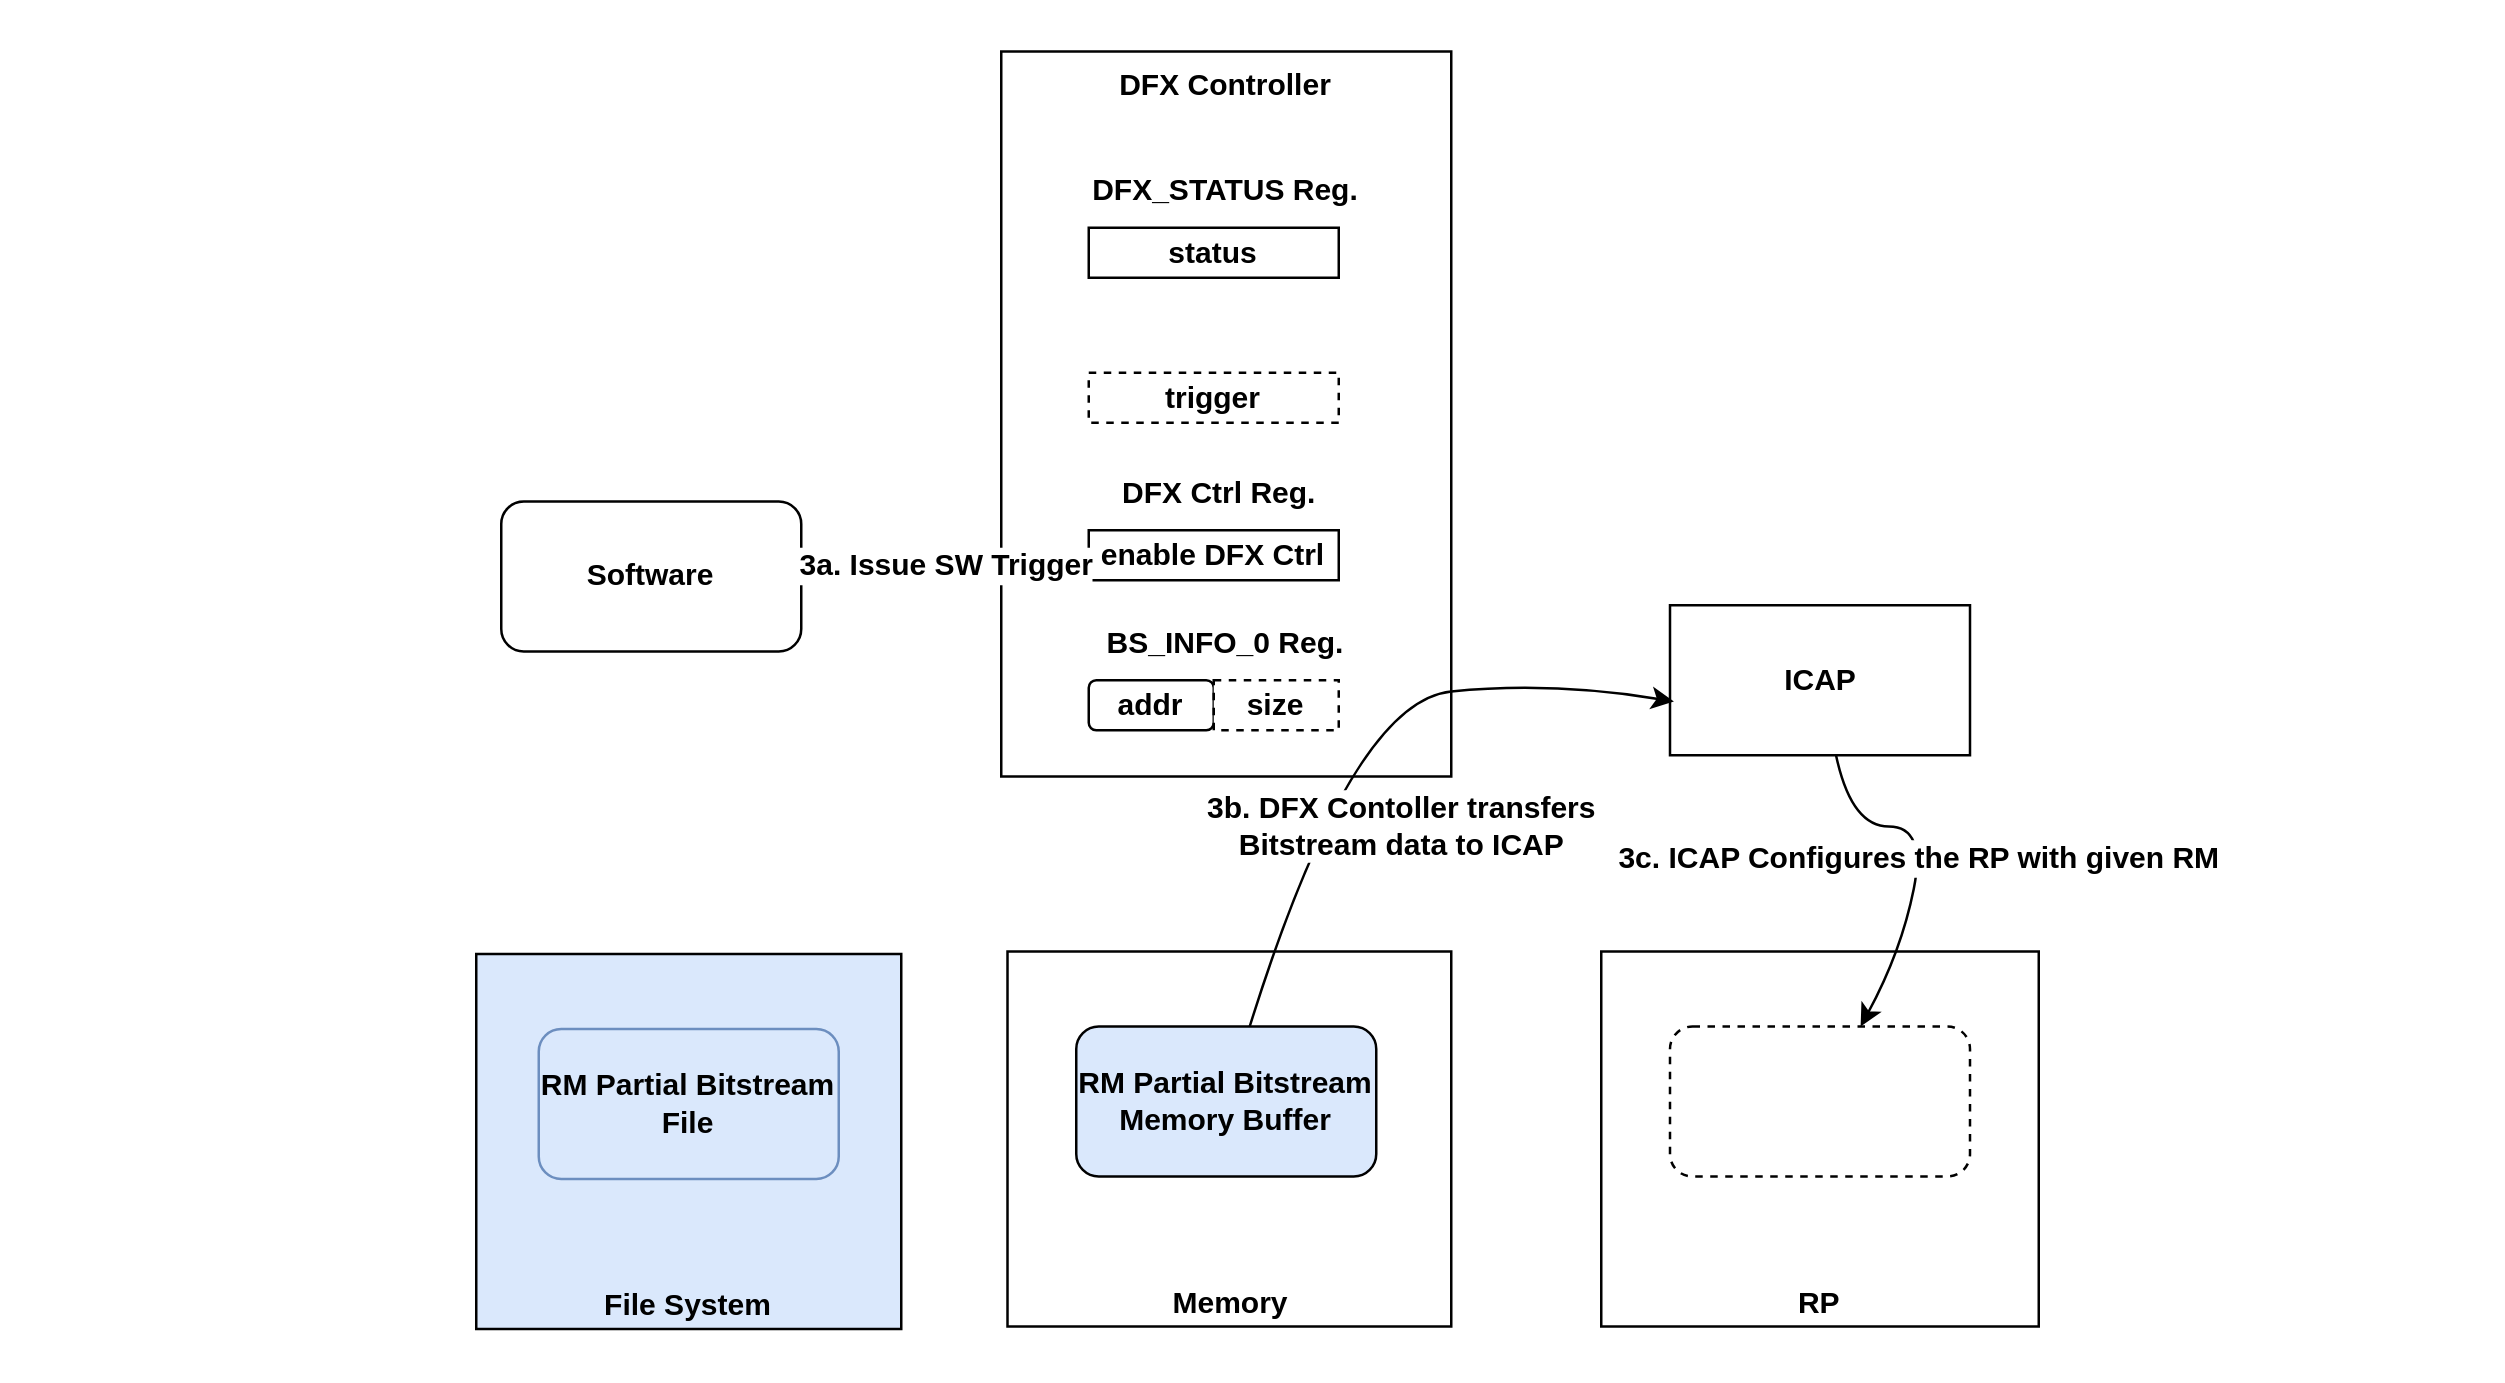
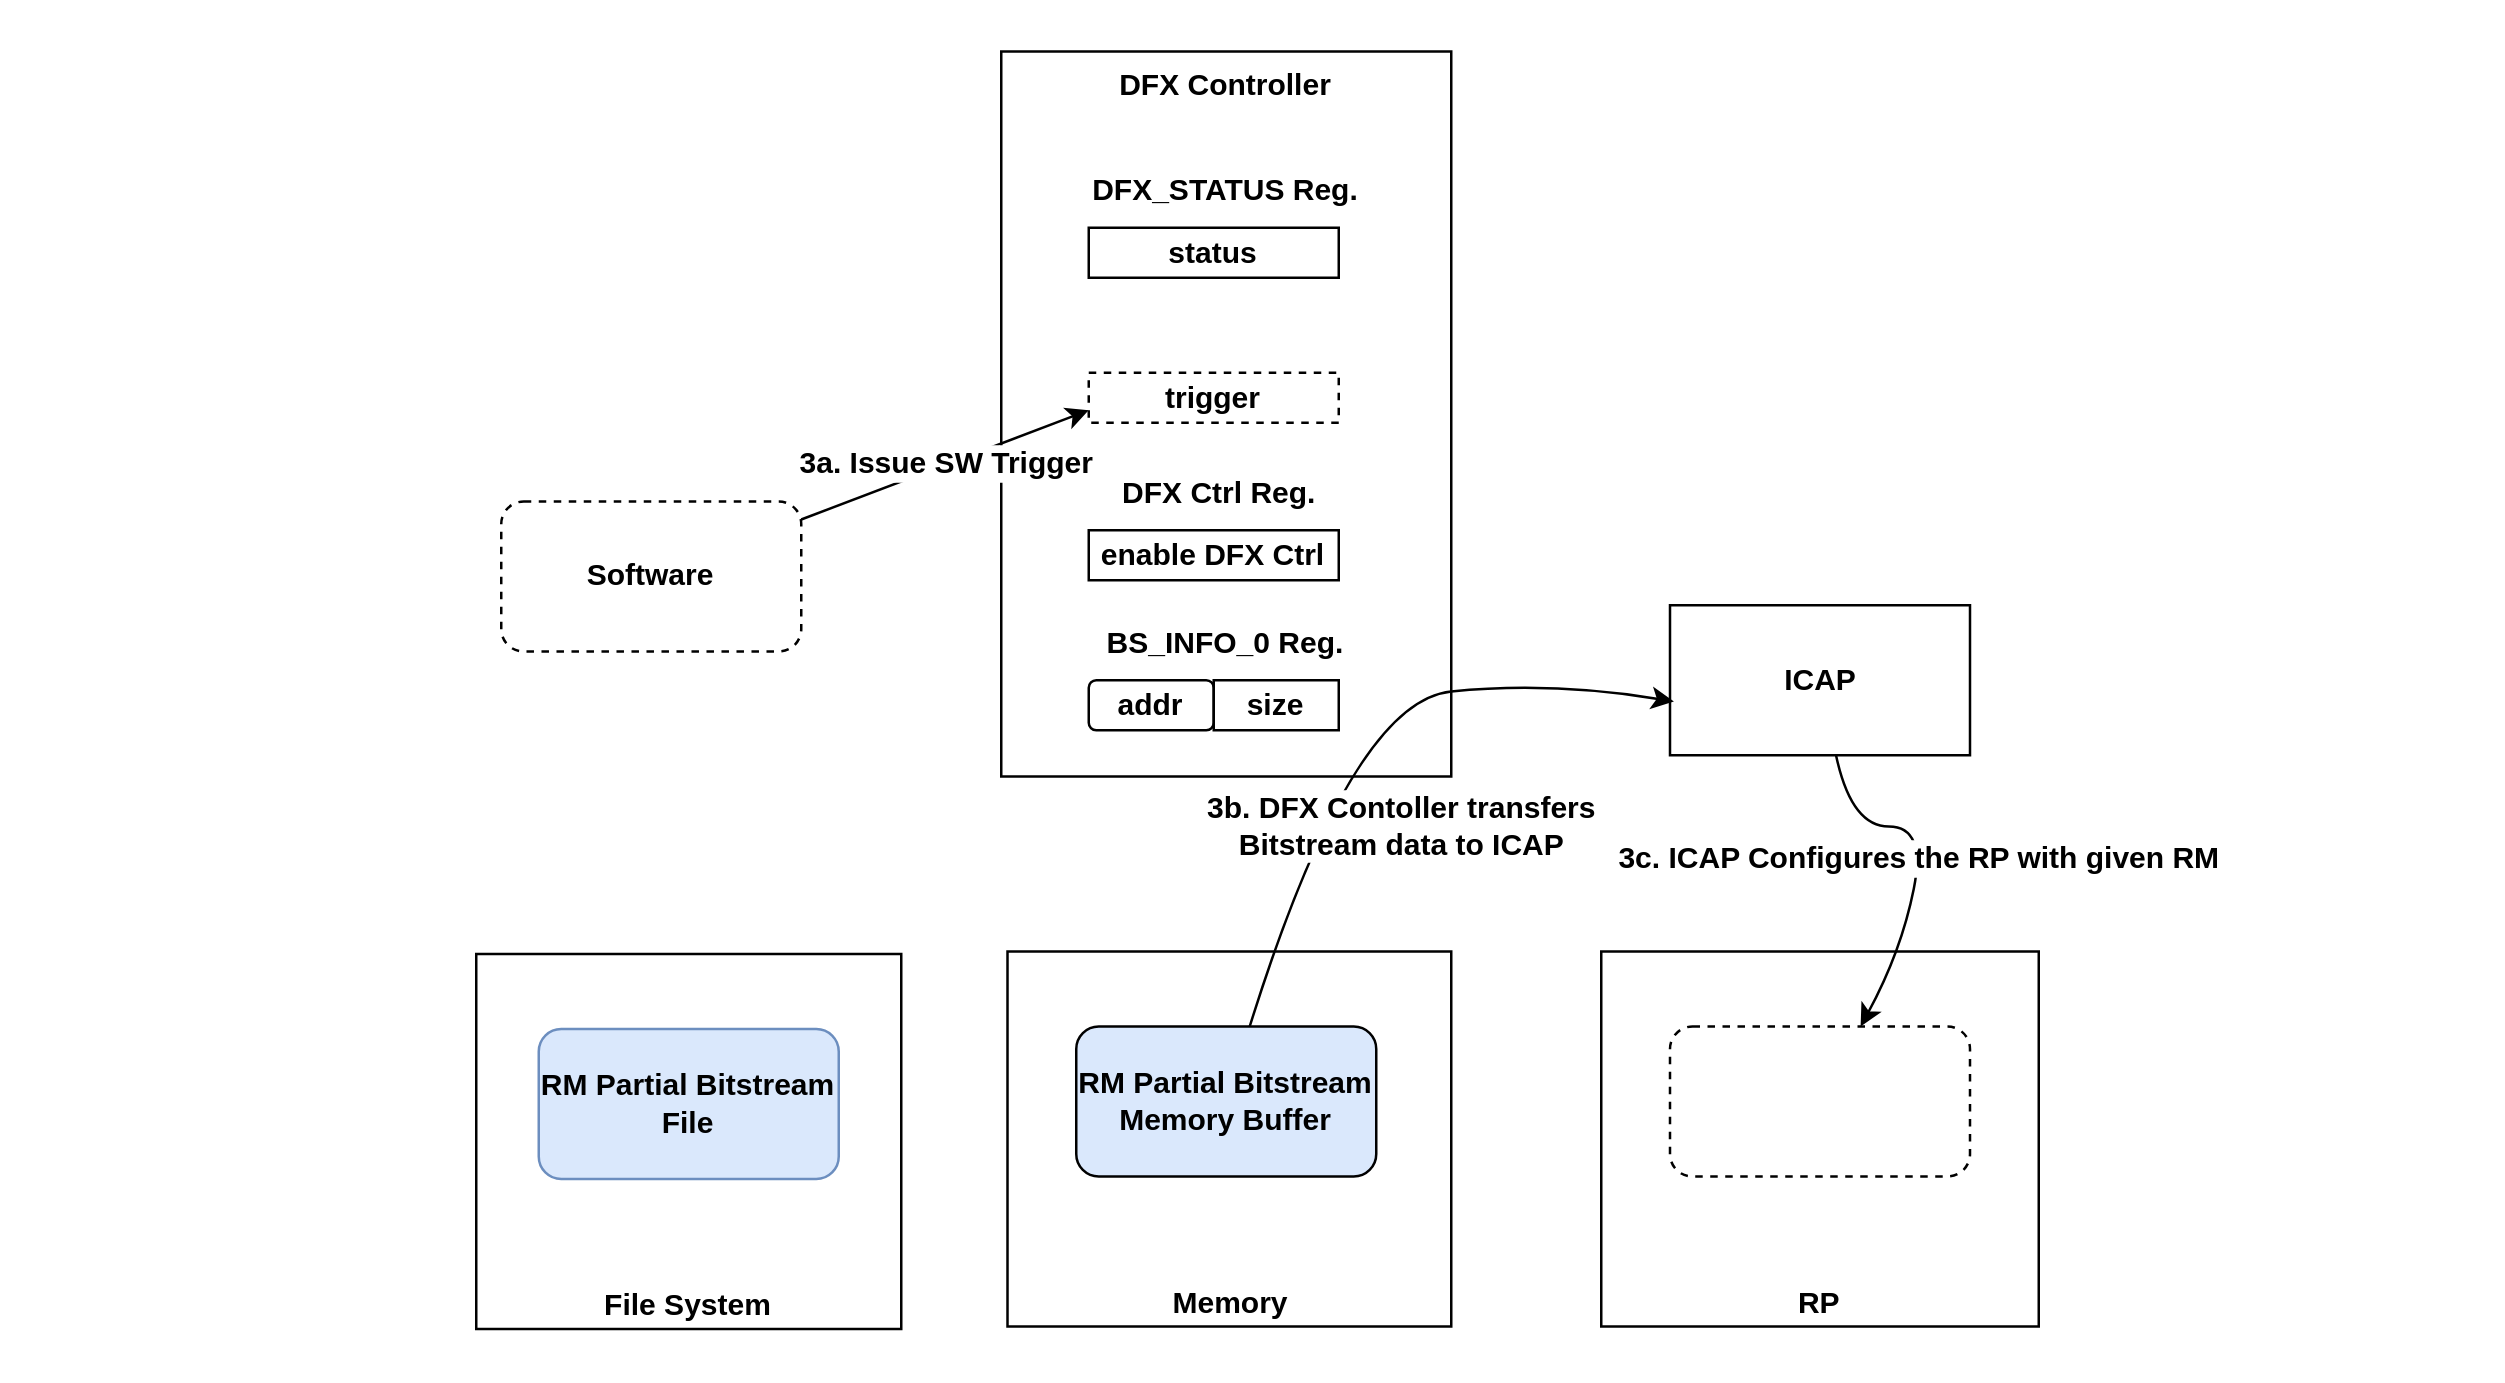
(1034, 562) -> (851, 500)
(651, 576) -> (651, 576)
(1276, 705) -> (1276, 705)
(689, 1303) -> (689, 1303)
